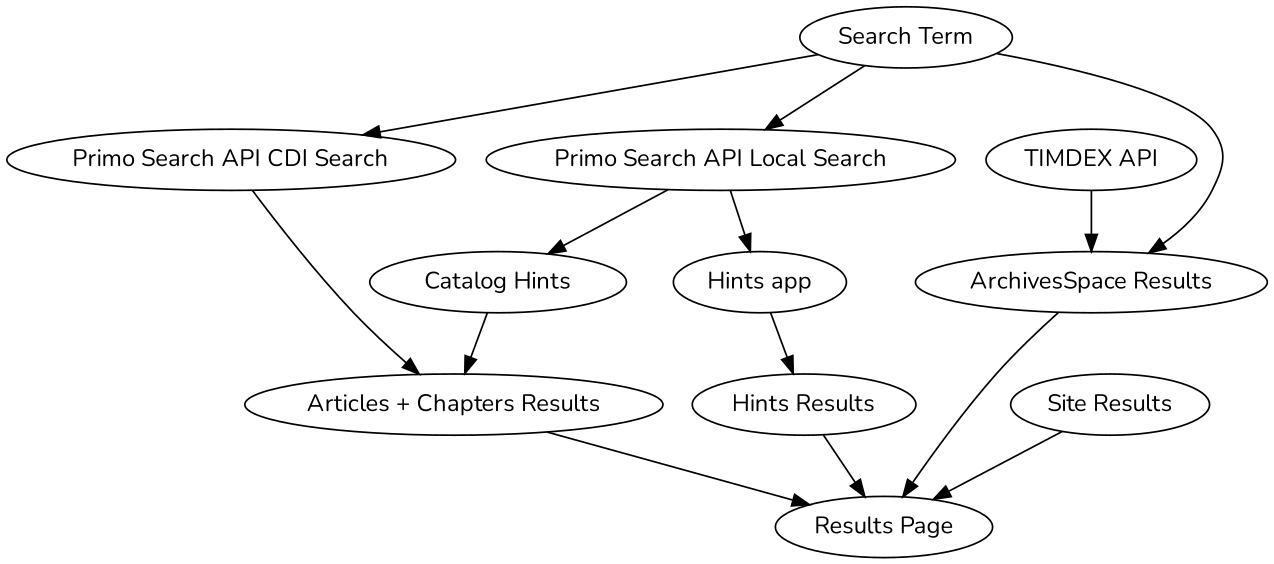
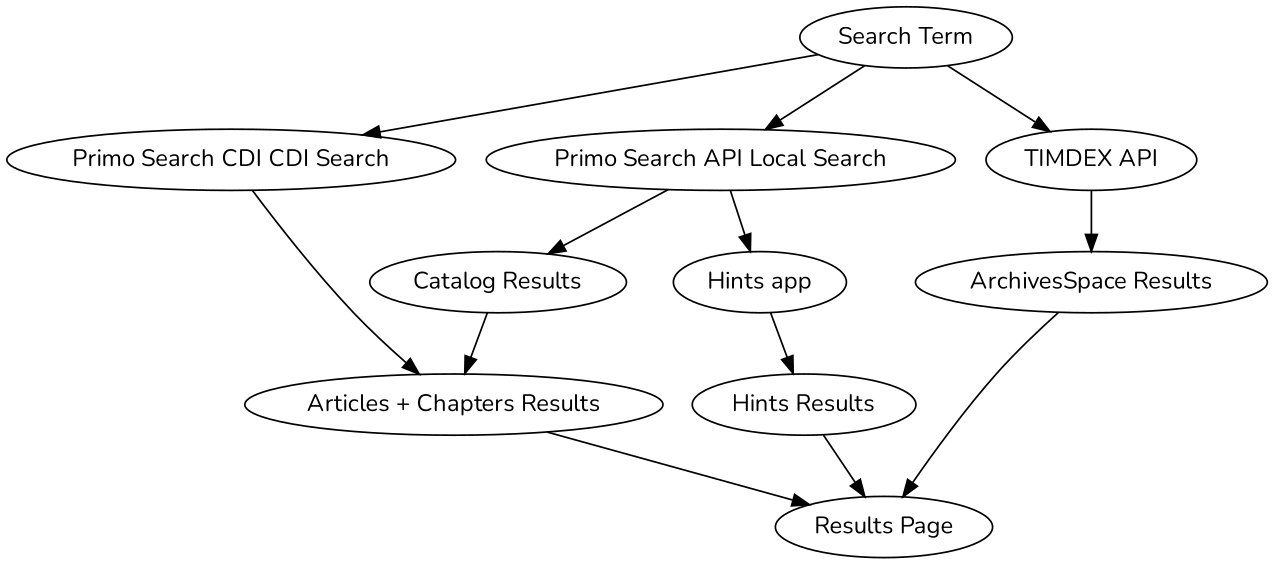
(1175, 103) -> (991, 94)
(231, 160) -> (231, 160)
(498, 282) -> (498, 282)
(1110, 405) -> none
